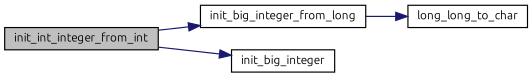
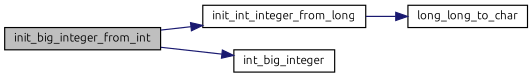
(283, 16) -> (284, 16)
(81, 39) -> (83, 39)
(283, 61) -> (284, 61)
